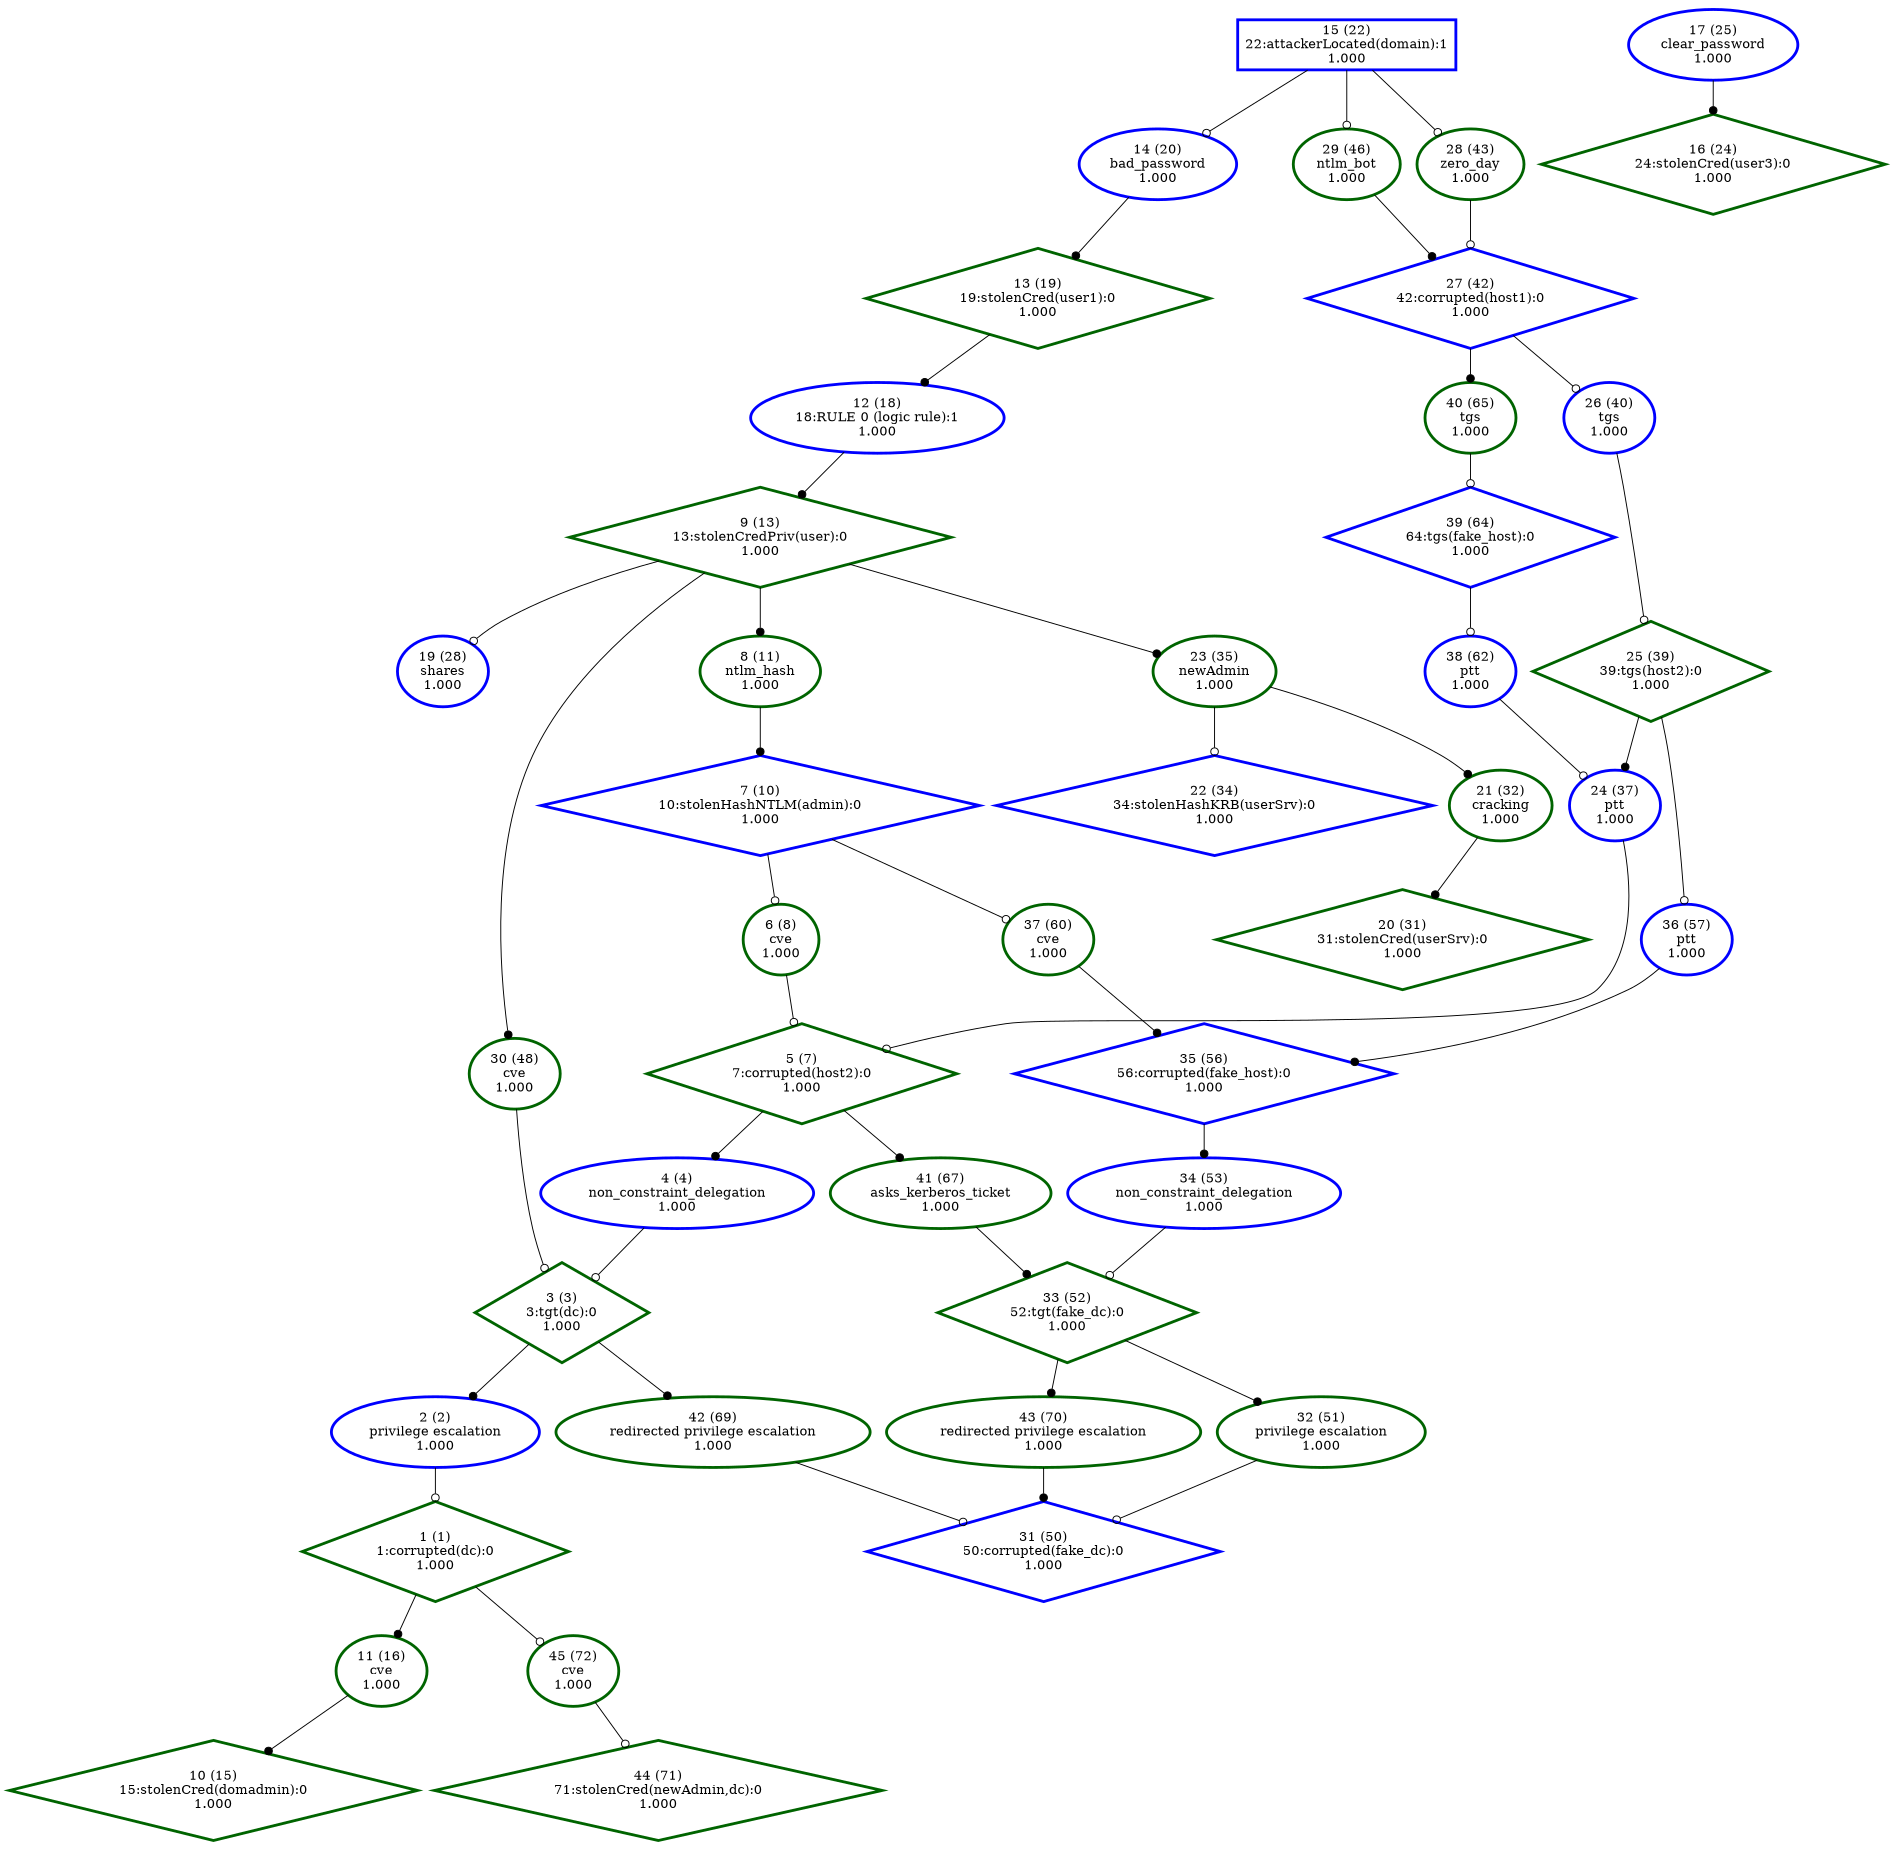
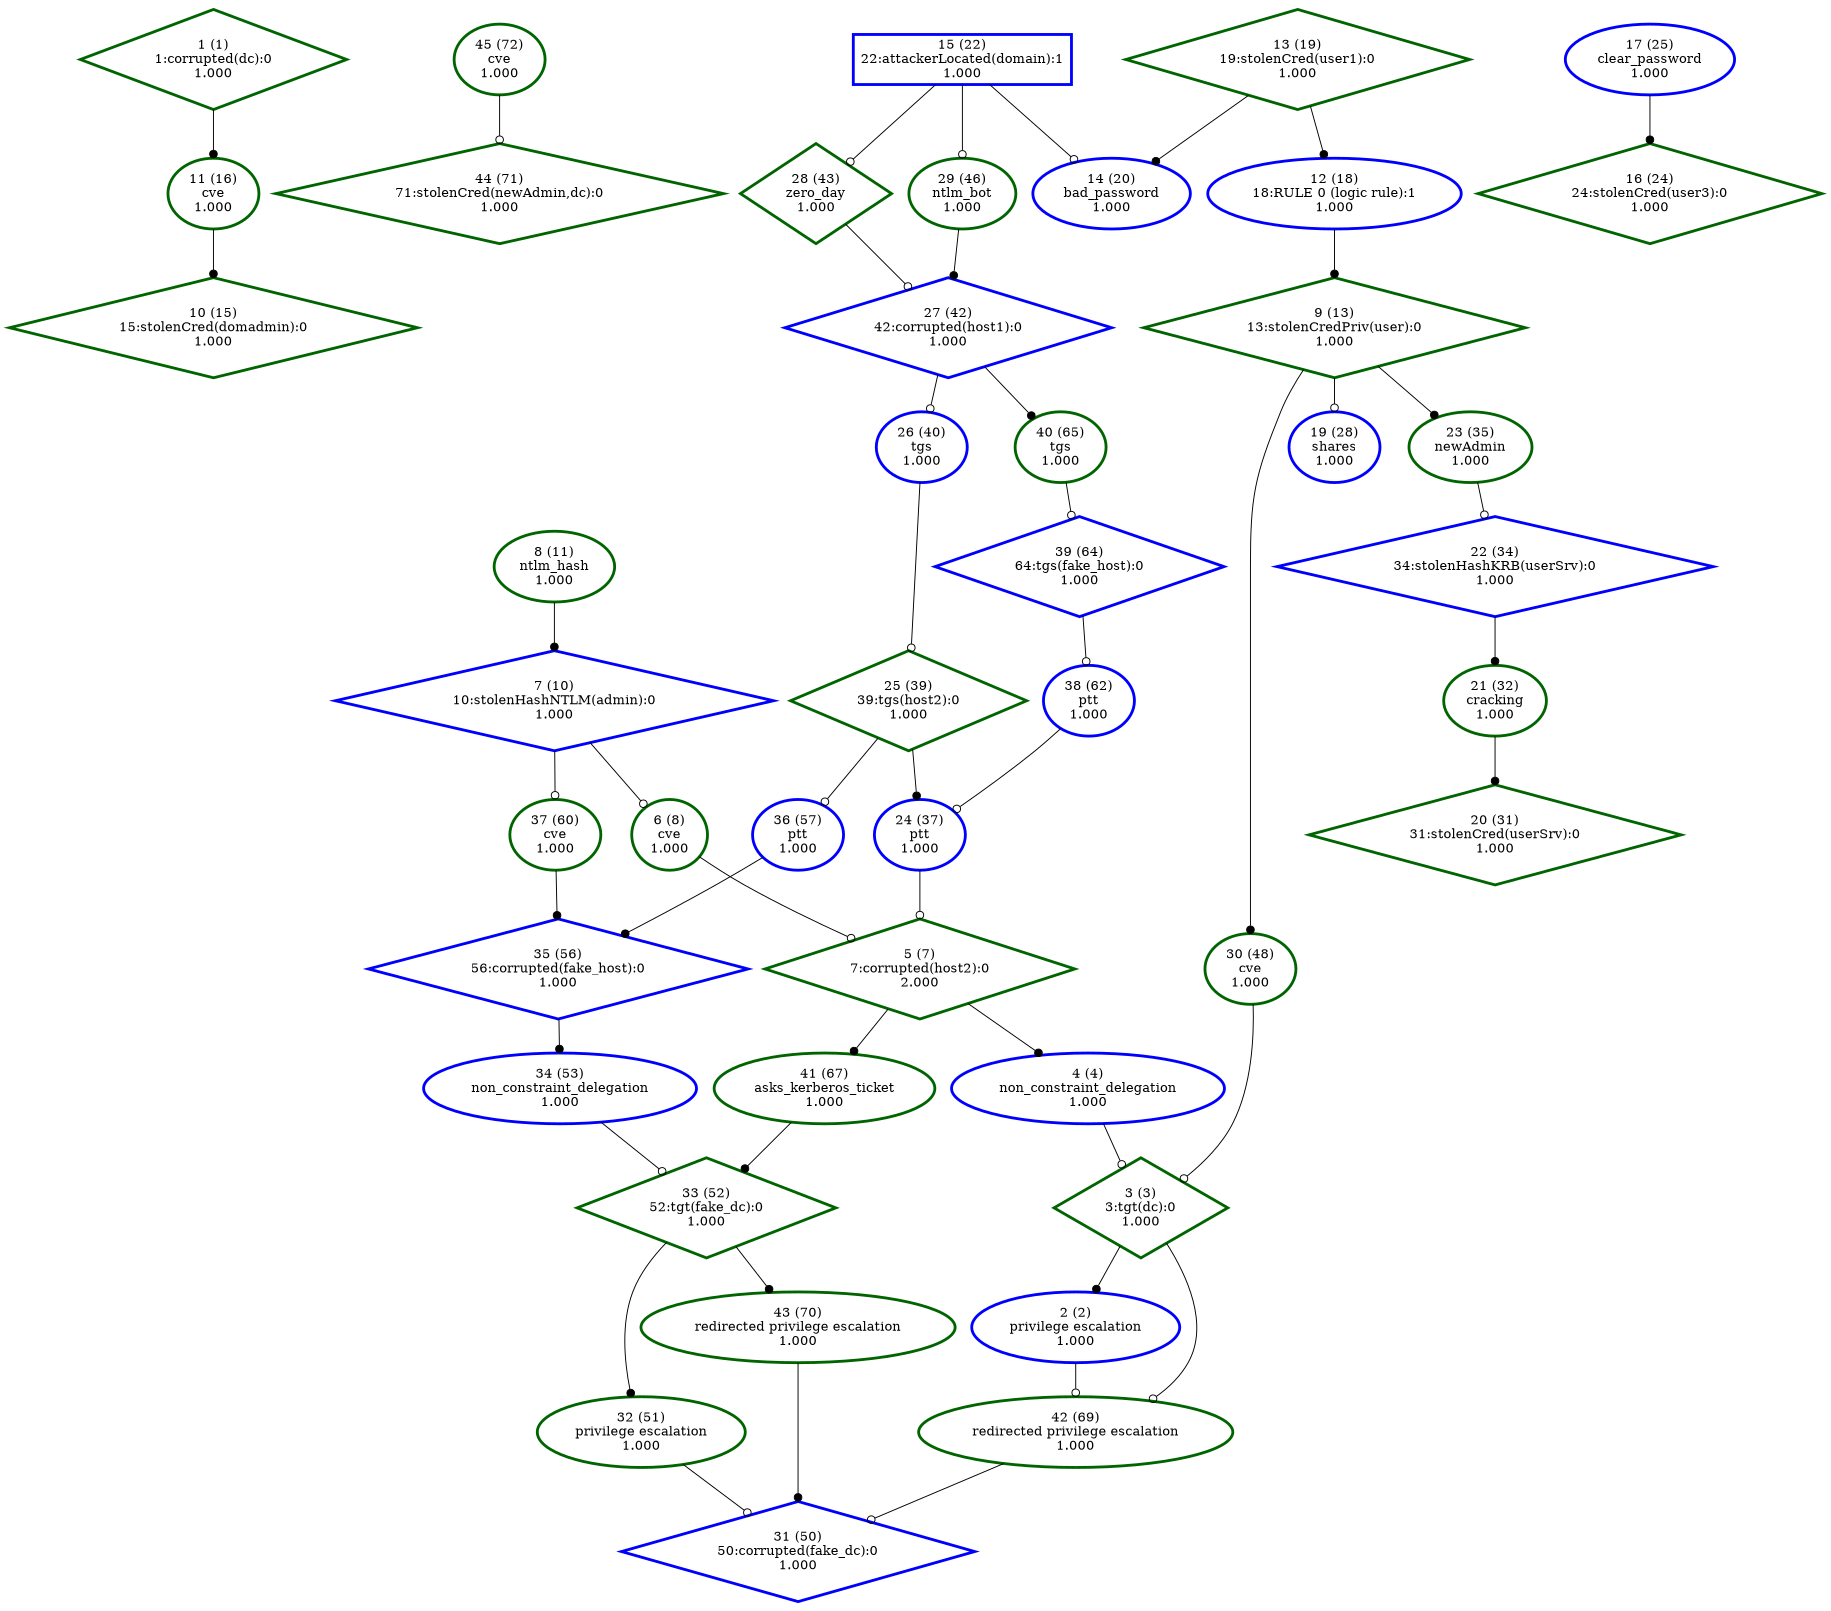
(1470, 164) -> (816, 194)
(1104, 225) -> (1204, 127)
(760, 608) -> none
(1371, 722) -> (1495, 637)
(802, 1074) -> (920, 969)
(631, 1368) -> (1196, 1324)
(435, 1481) -> (1076, 1376)
(506, 1613) -> none
